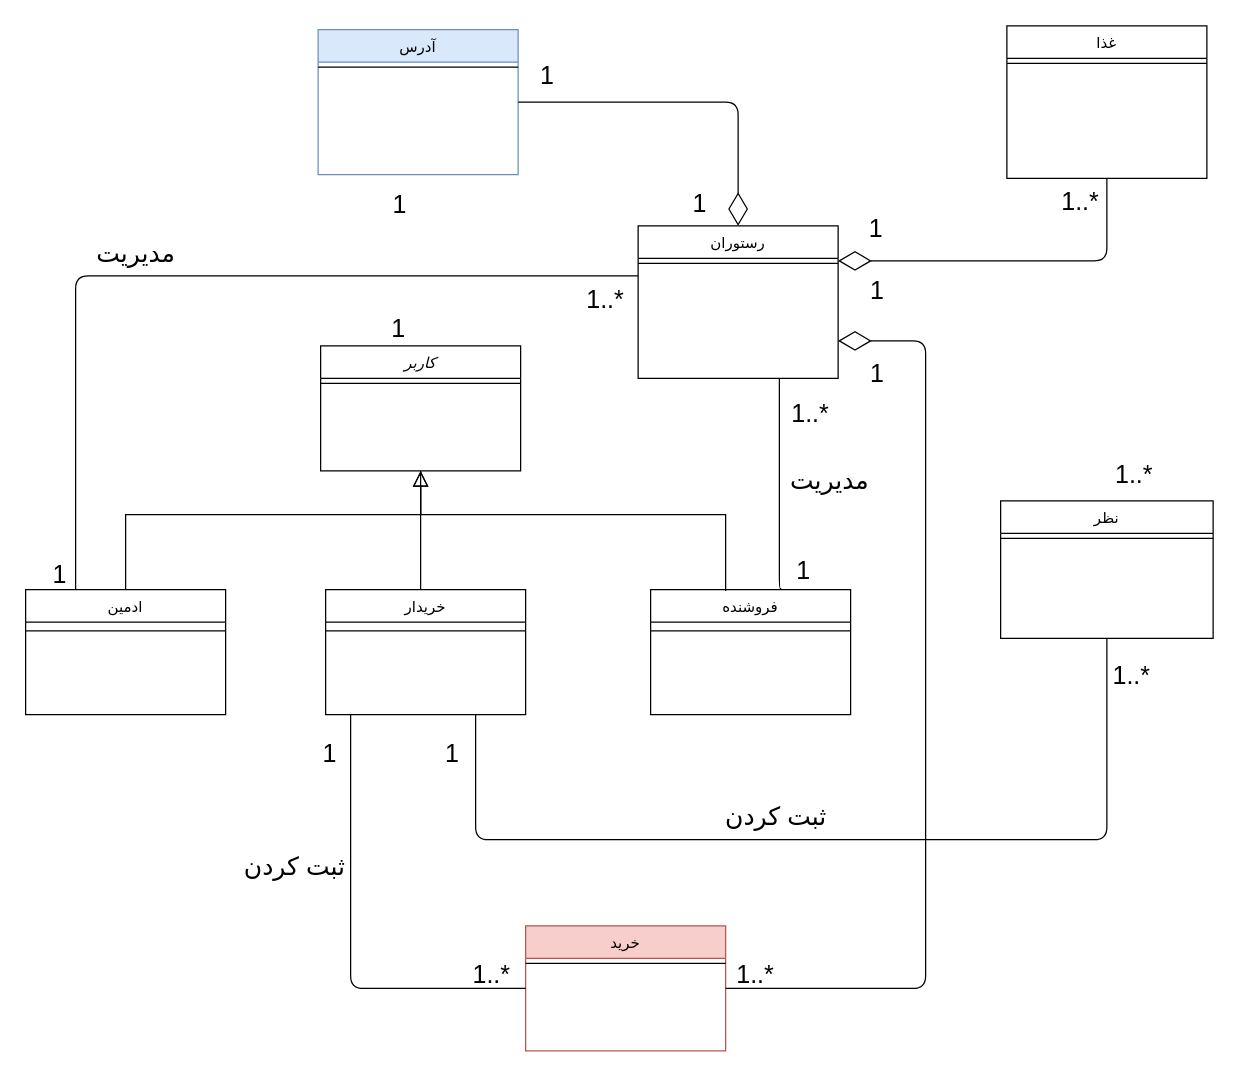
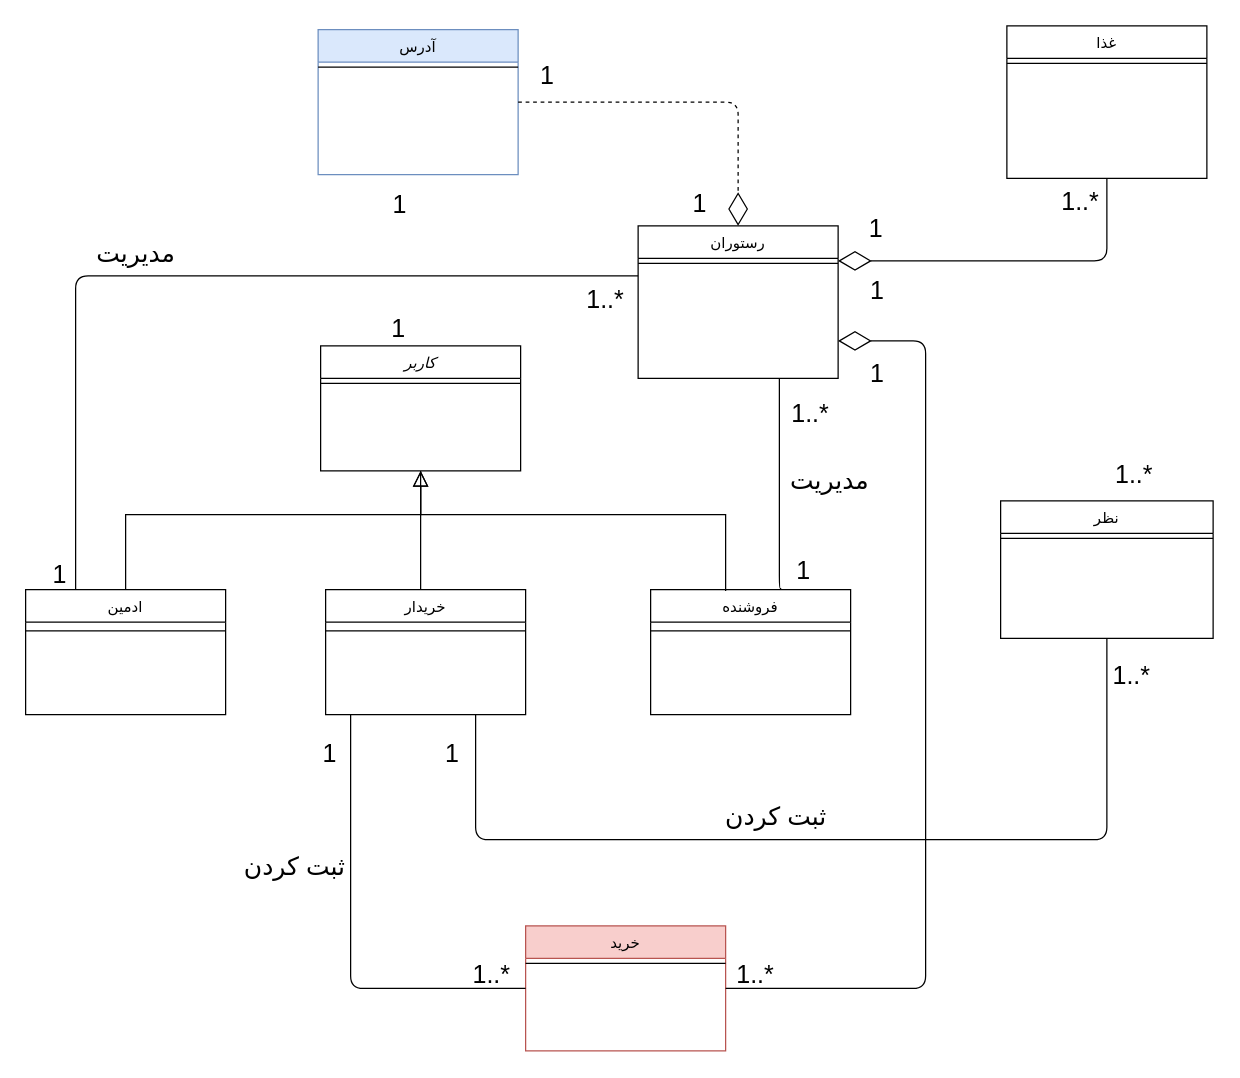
(668, 102) -> (668, 102)
